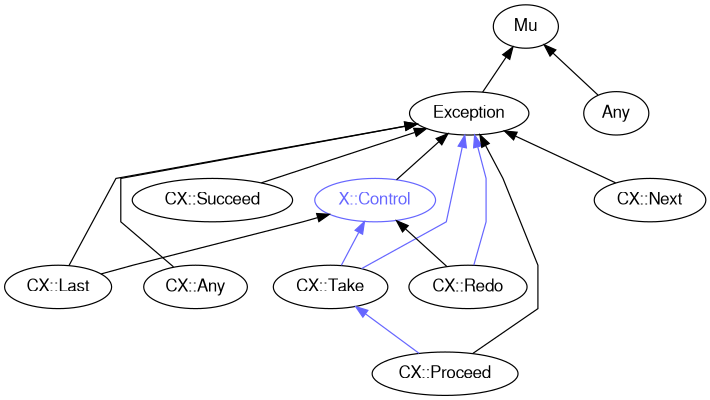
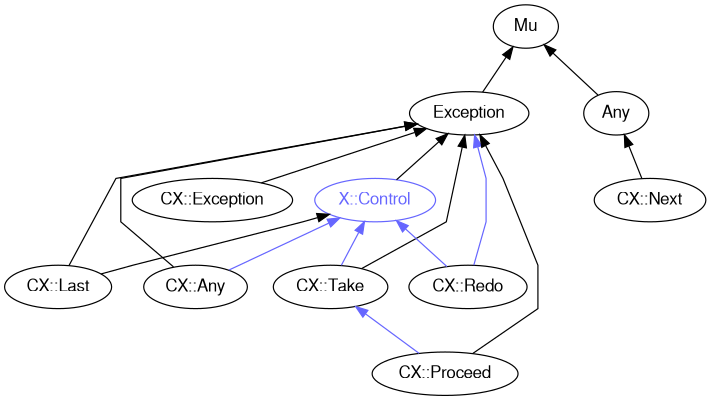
(566, 159) -> (635, 162)
(212, 200) -> (212, 200)
(437, 227) -> (437, 227)
none -> (279, 247)
(426, 248) -> (426, 248)
